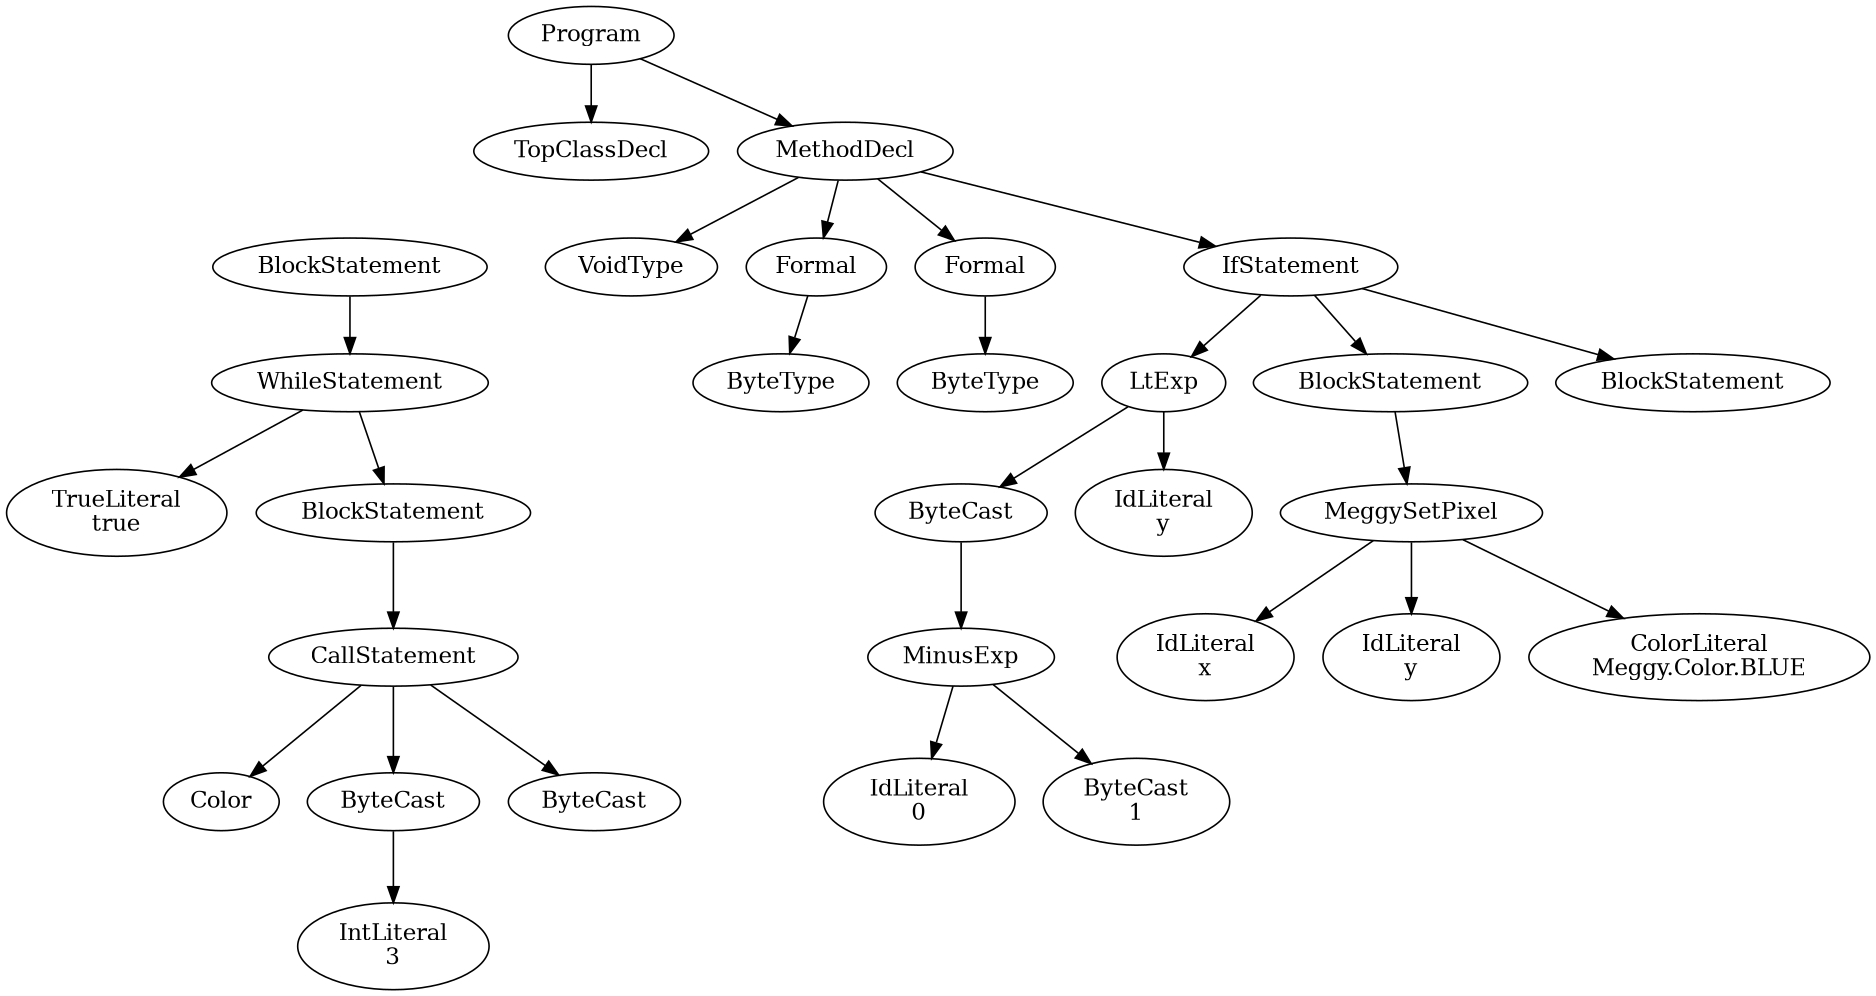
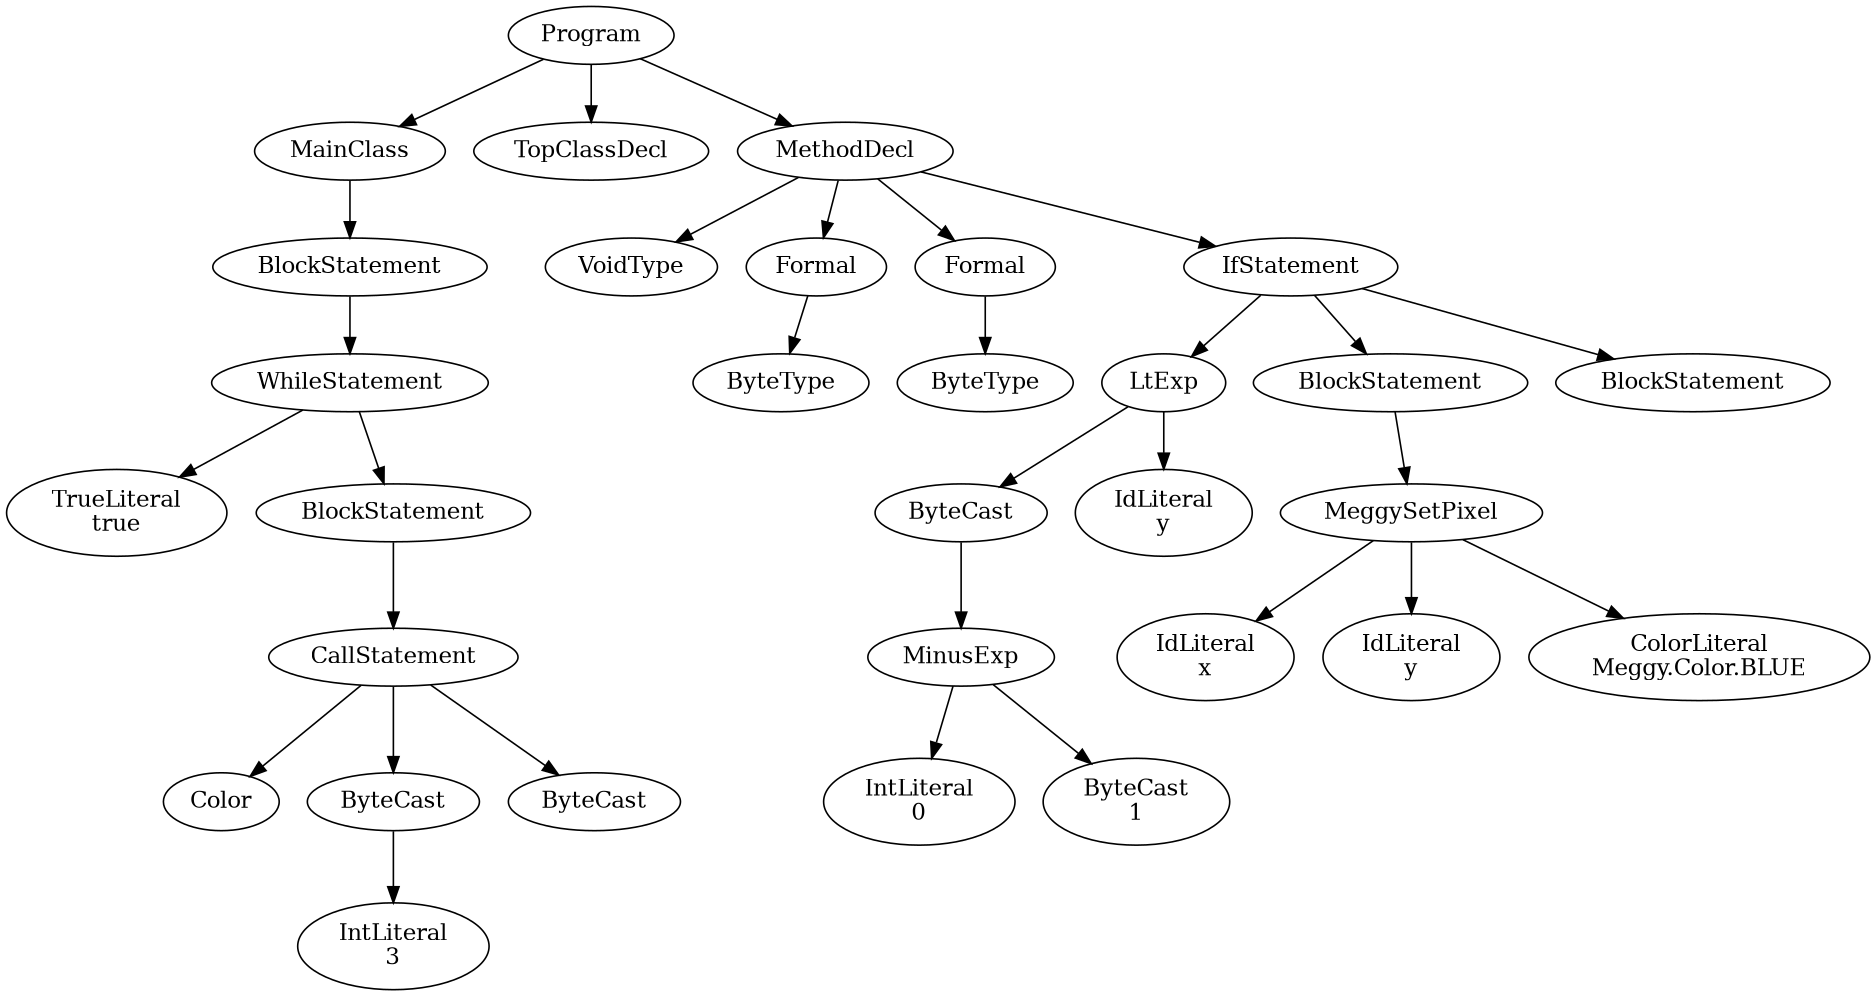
none -> (350, 151)
(919, 802) -> (919, 802)
